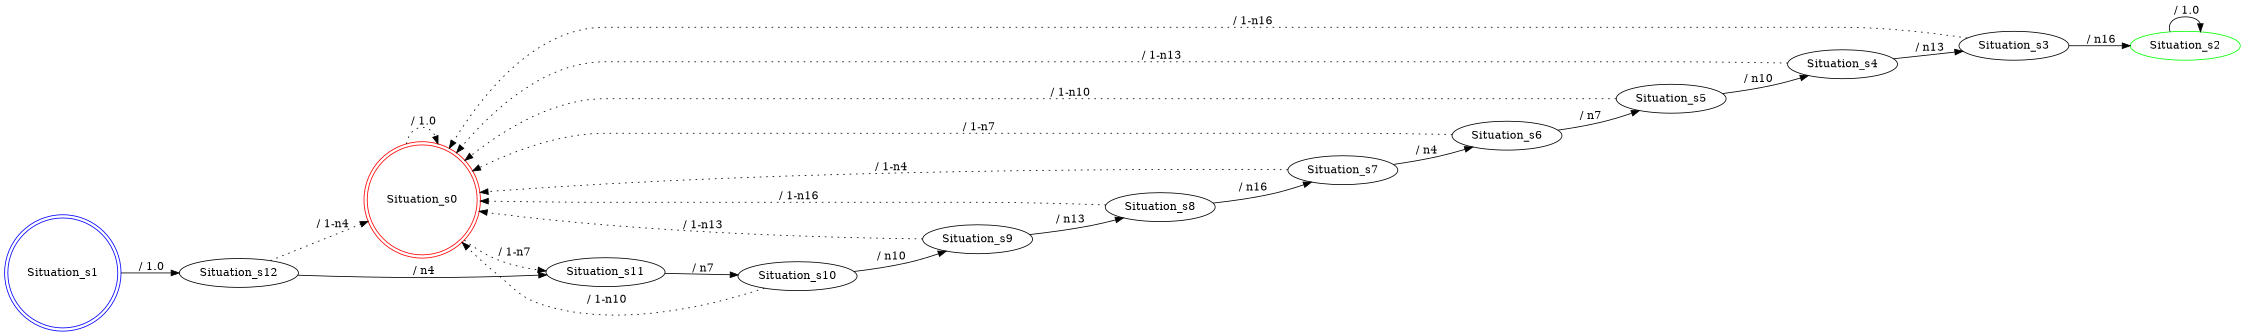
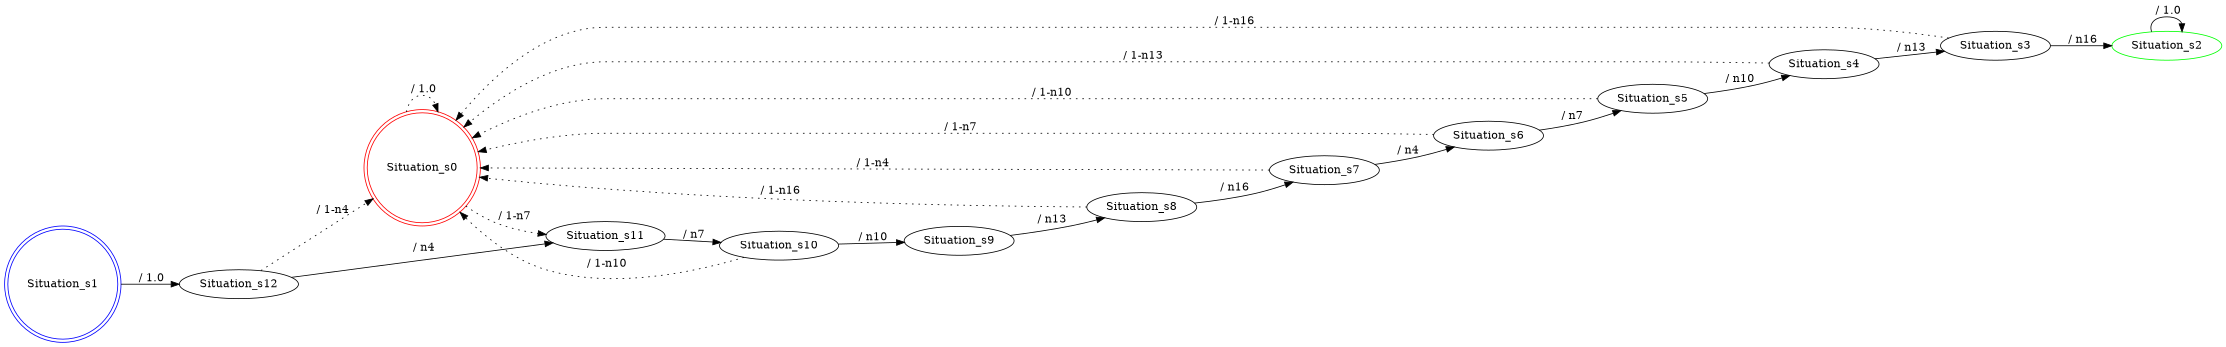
(705, 232) -> none
